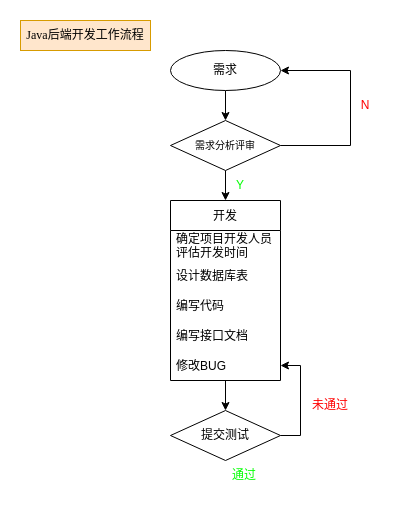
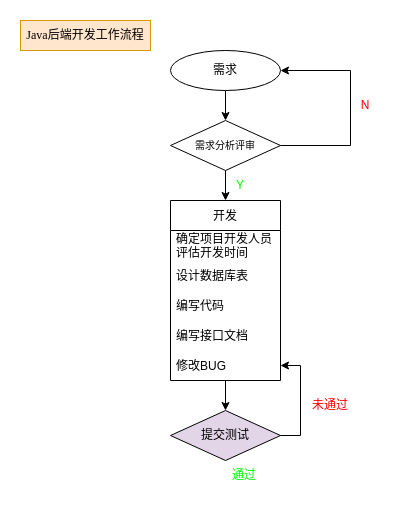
(226, 436) -> (226, 436)
